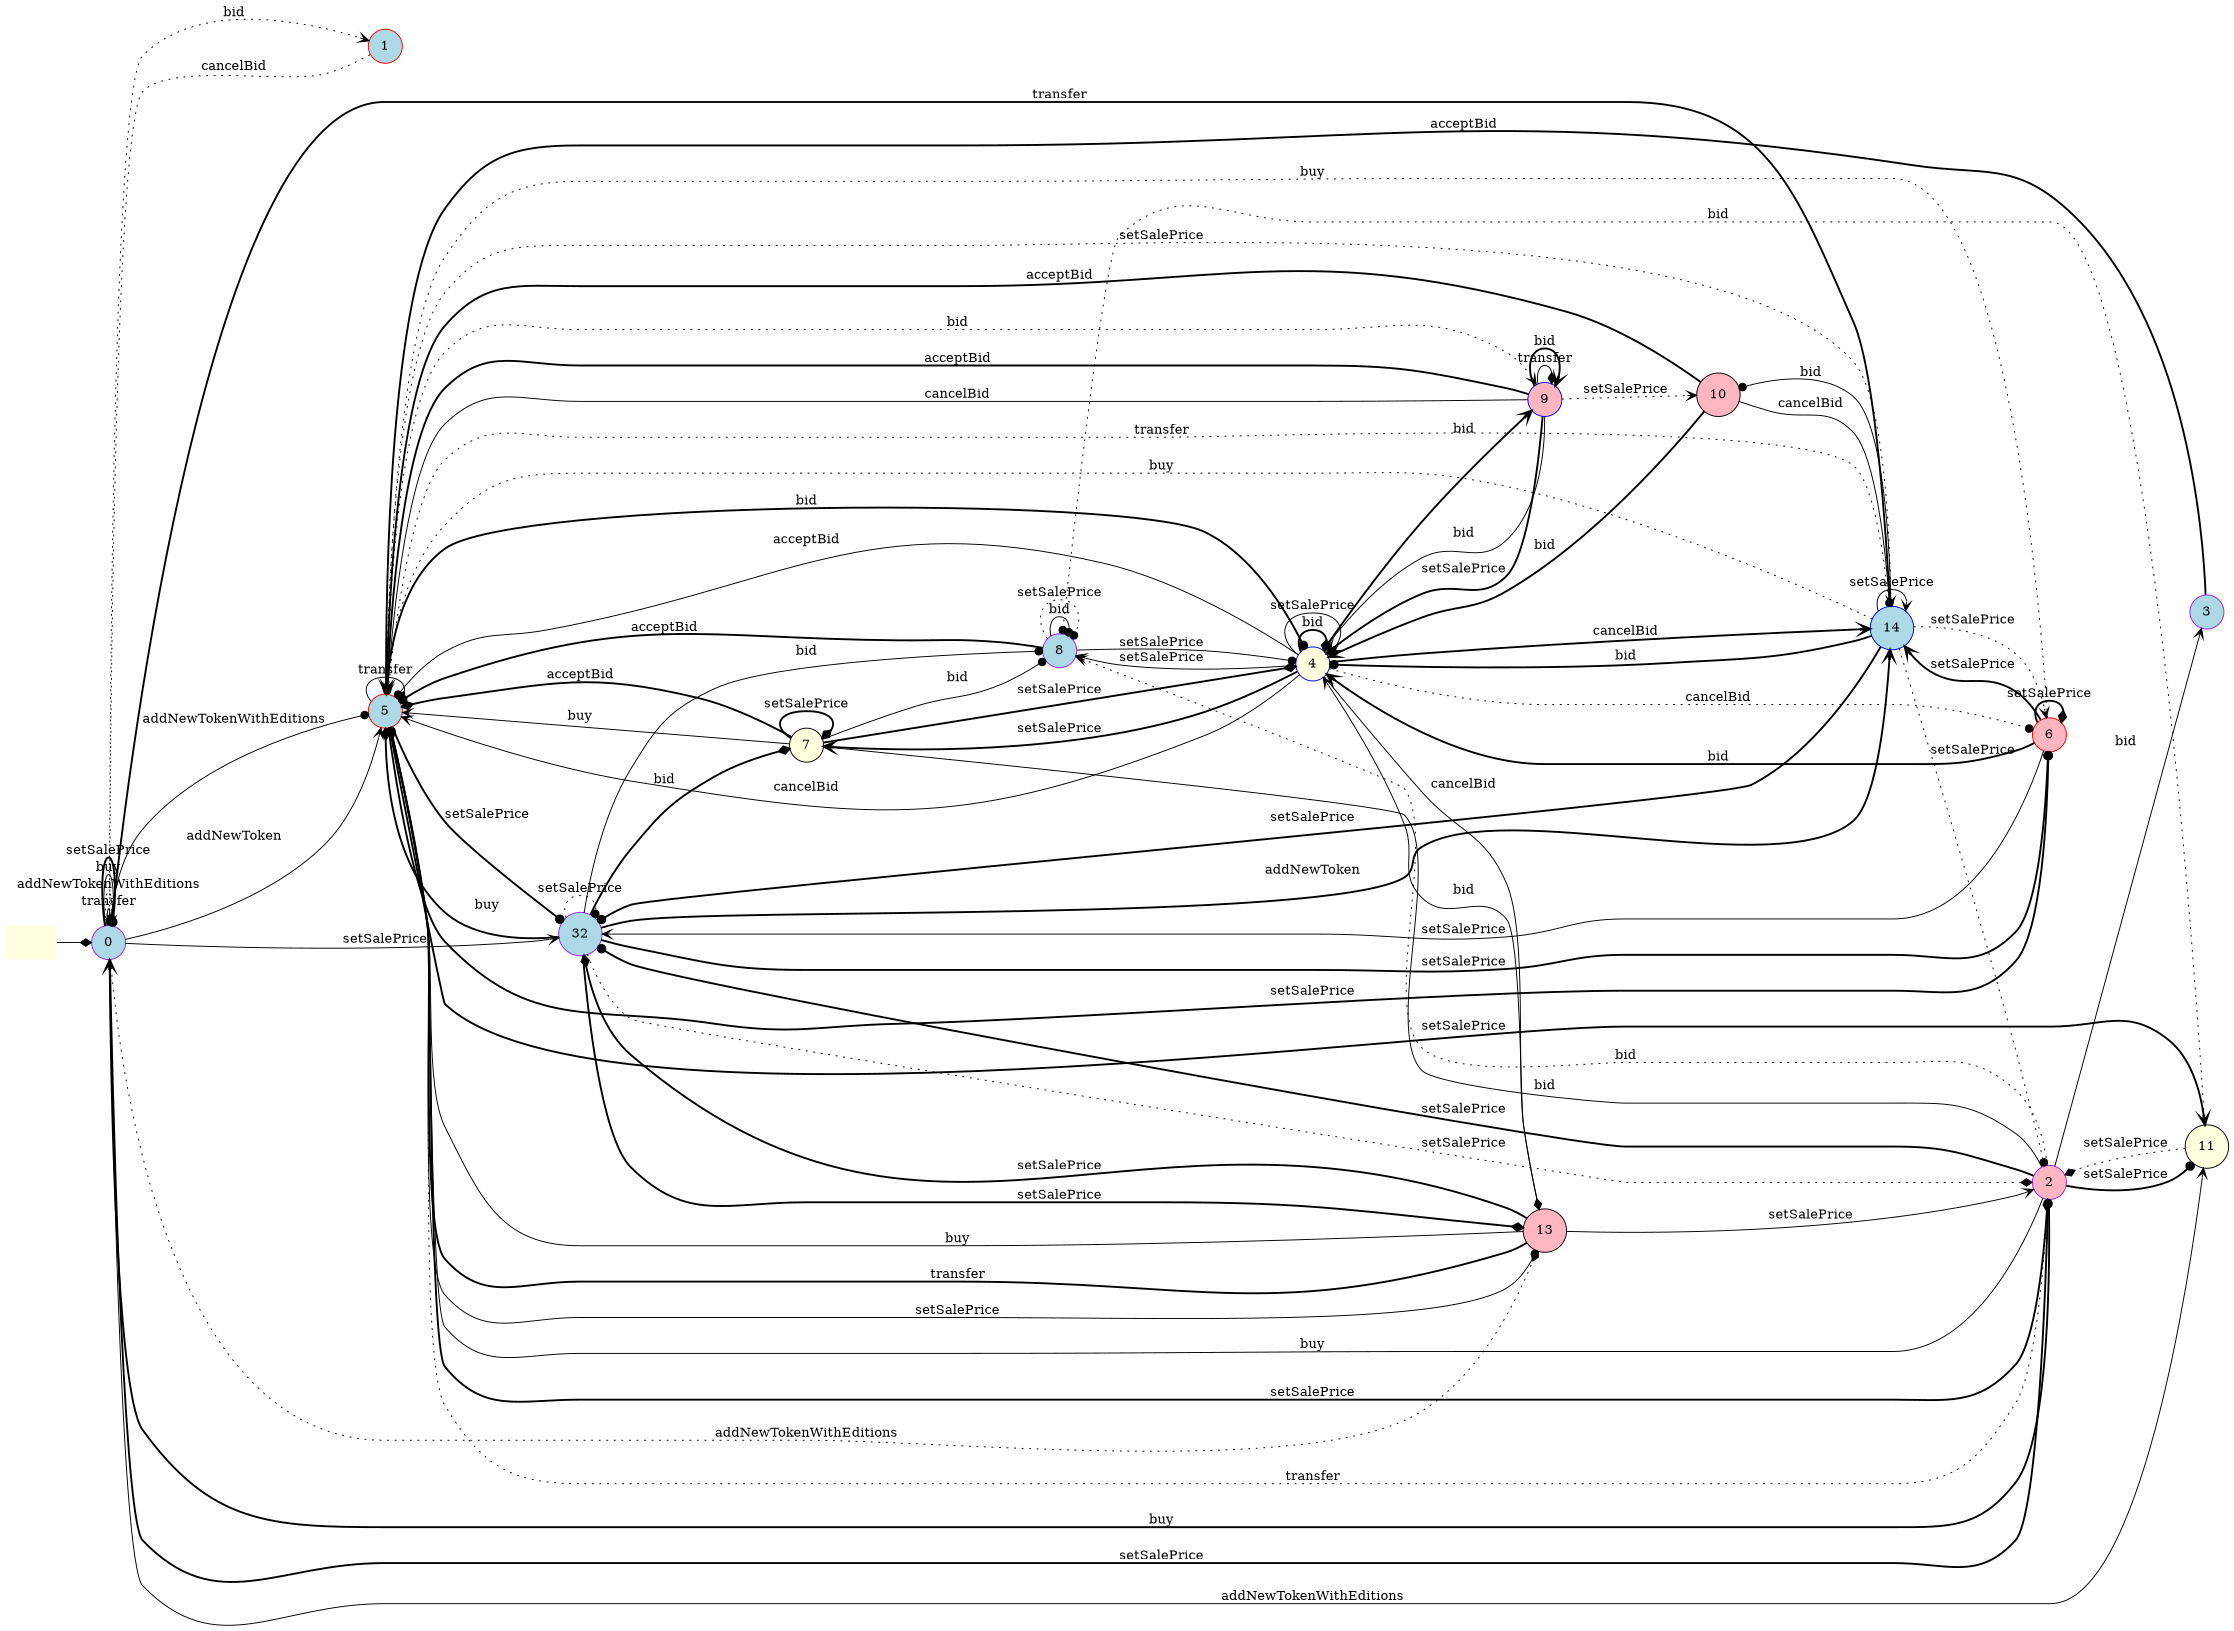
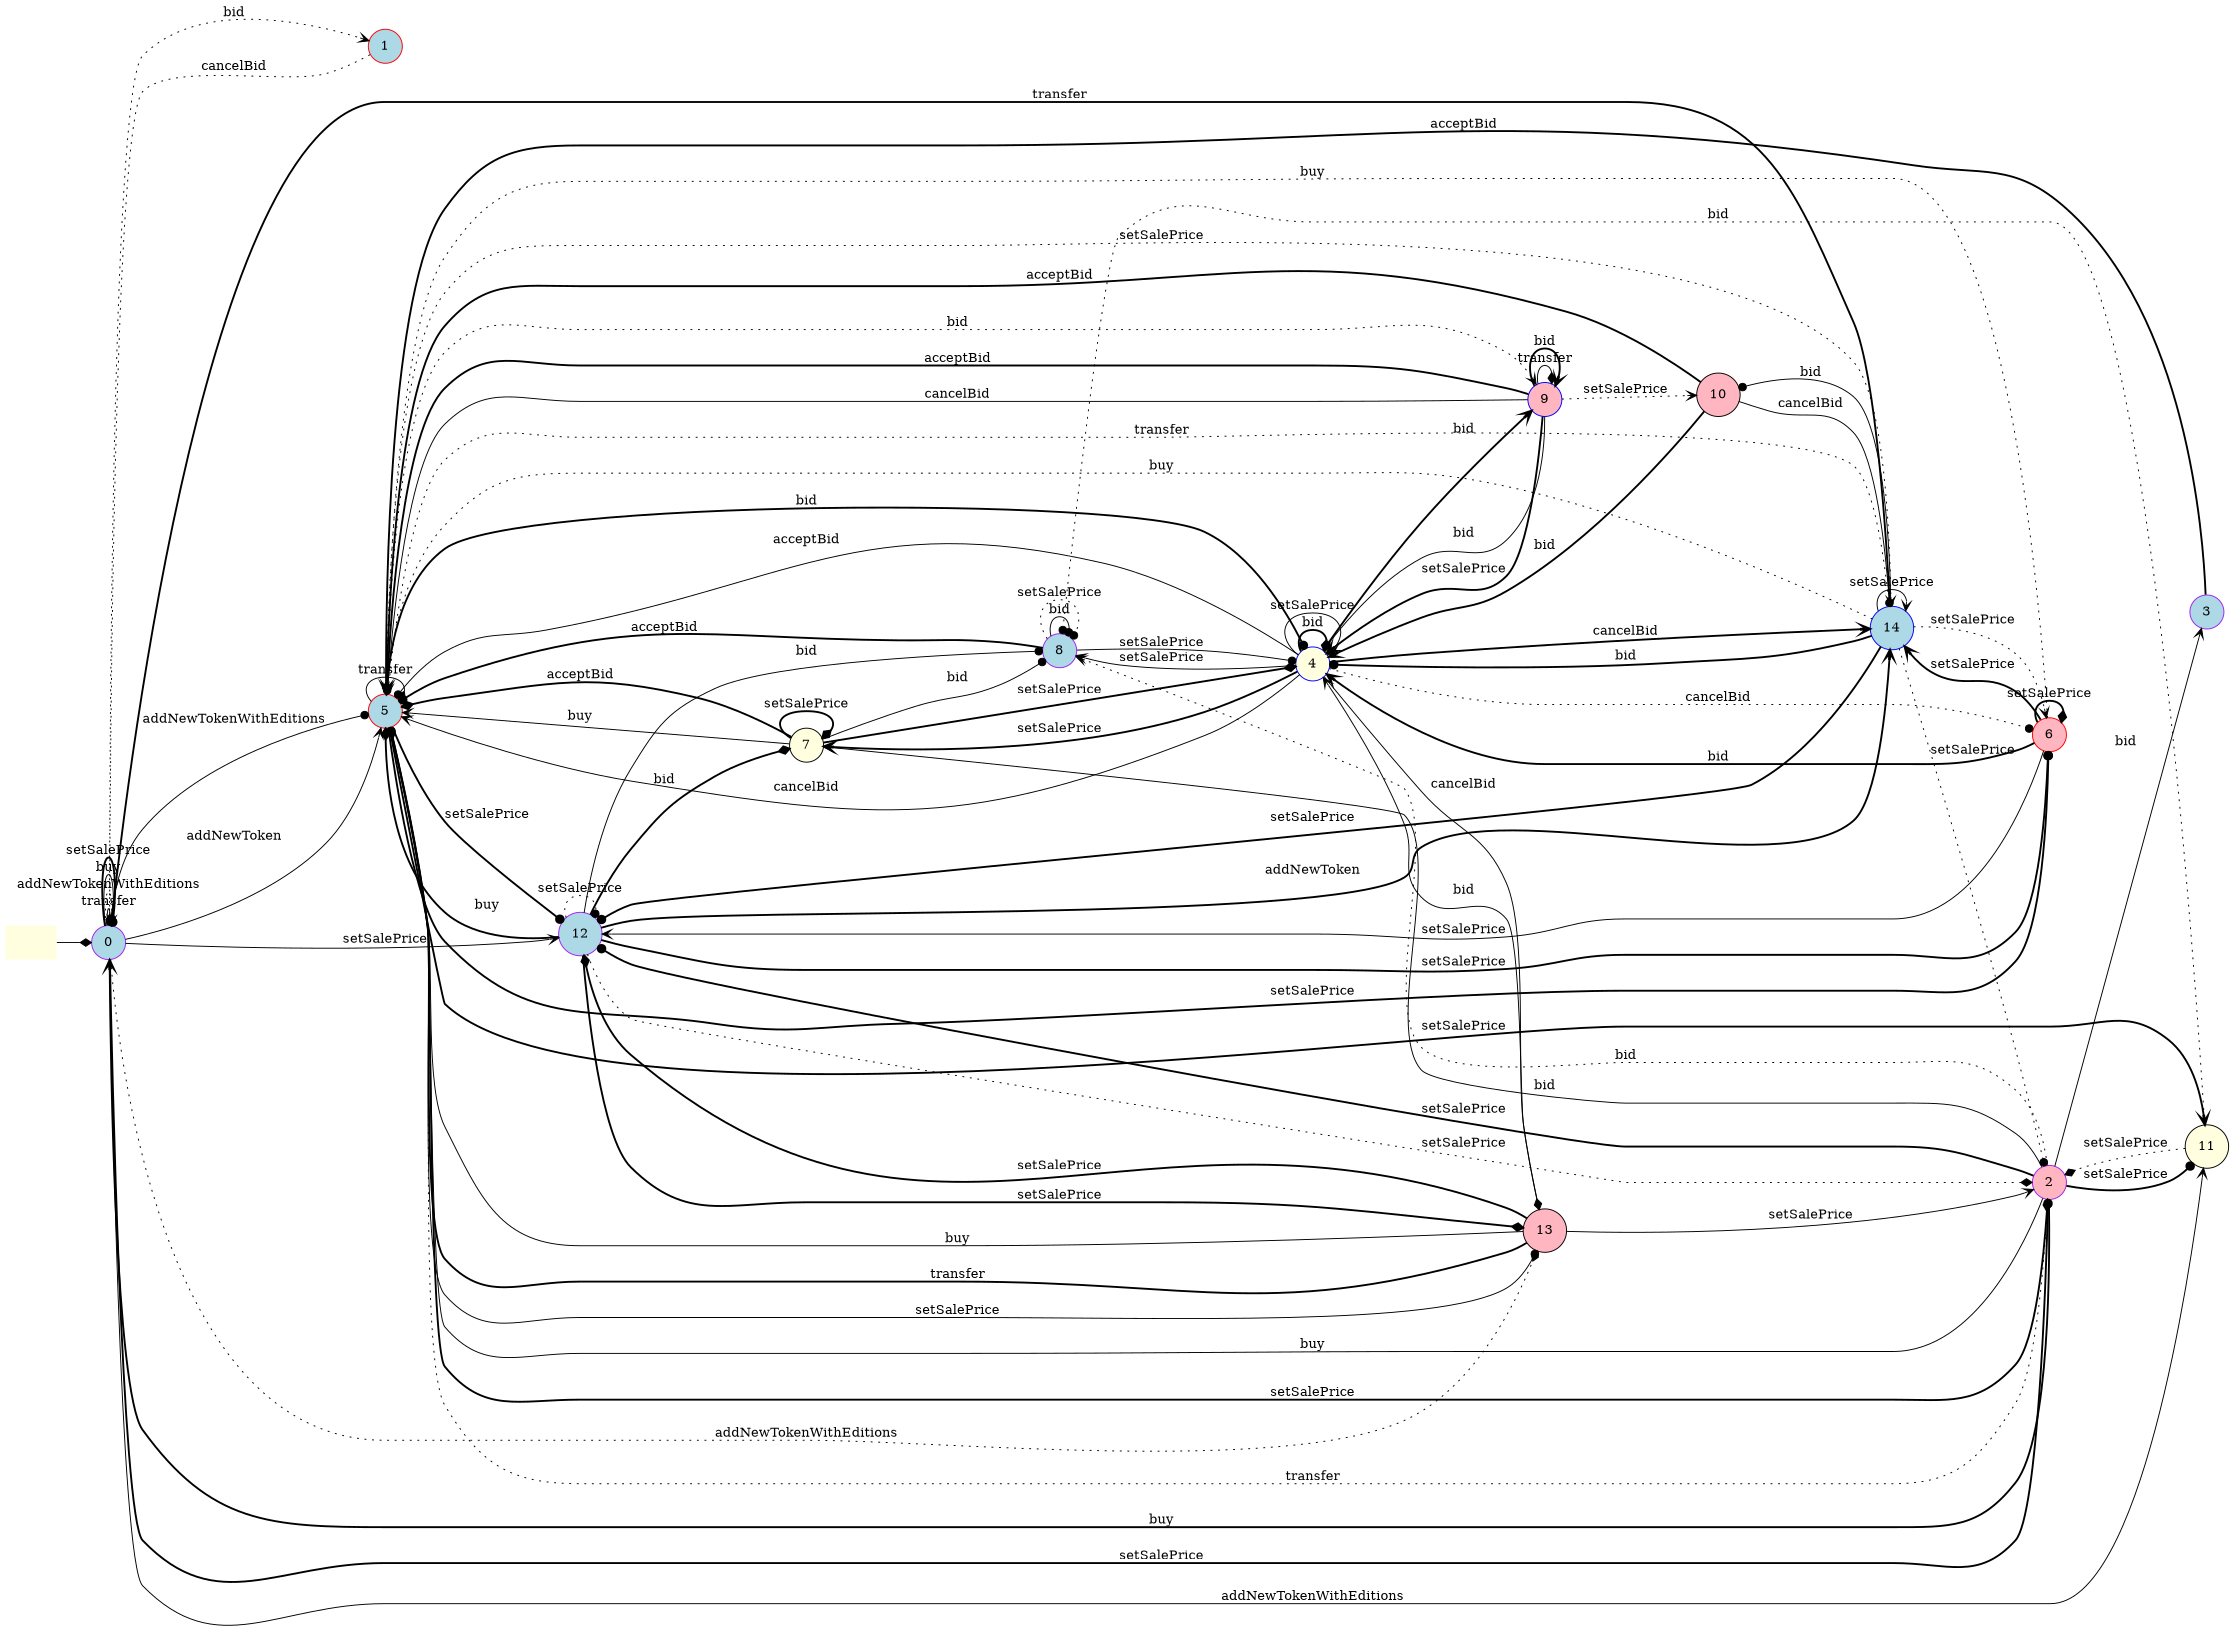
(580, 934) -> (580, 934)
